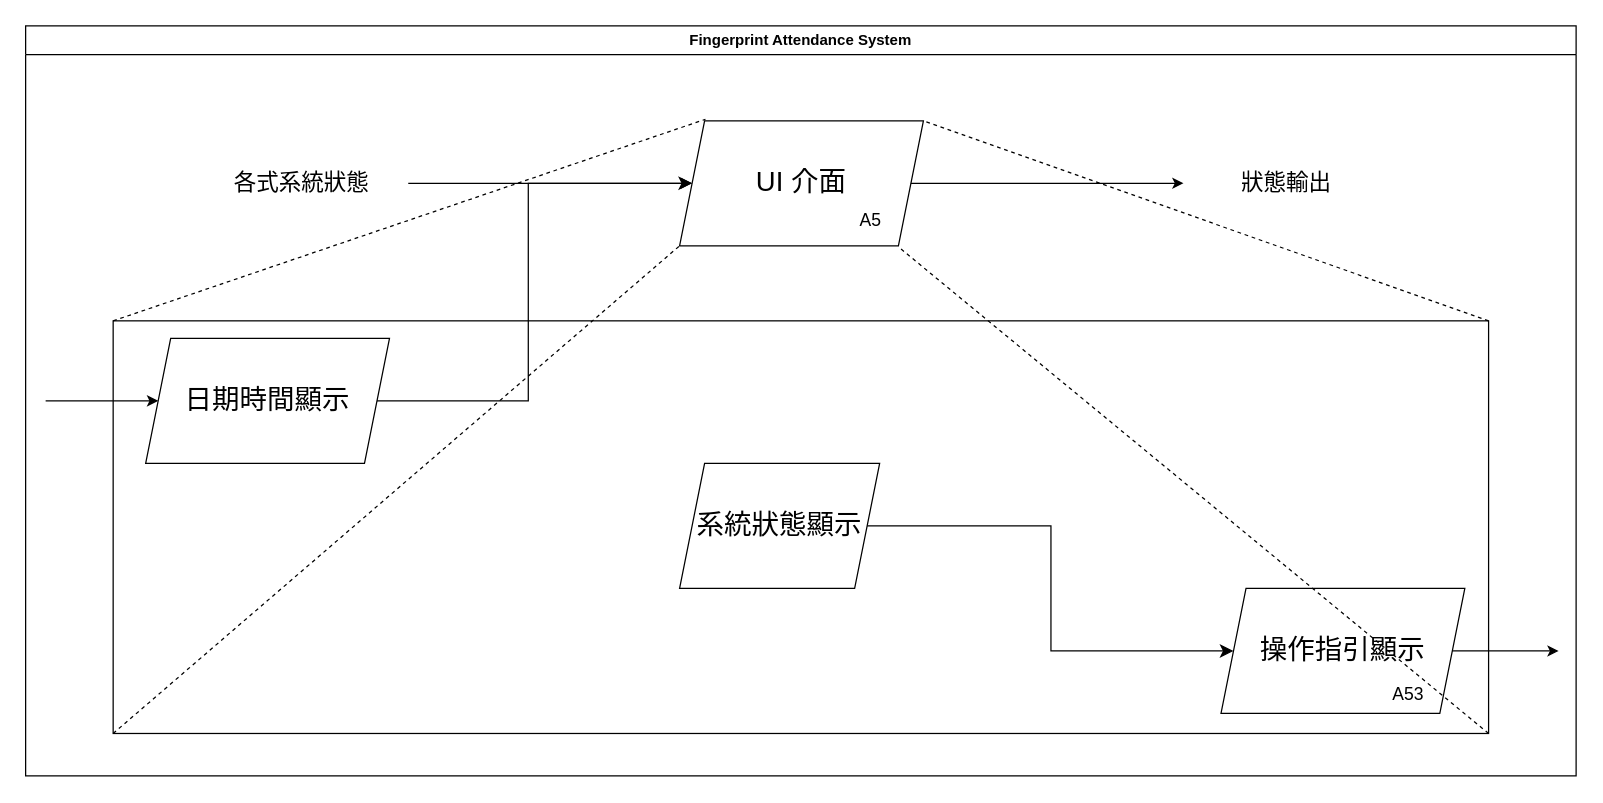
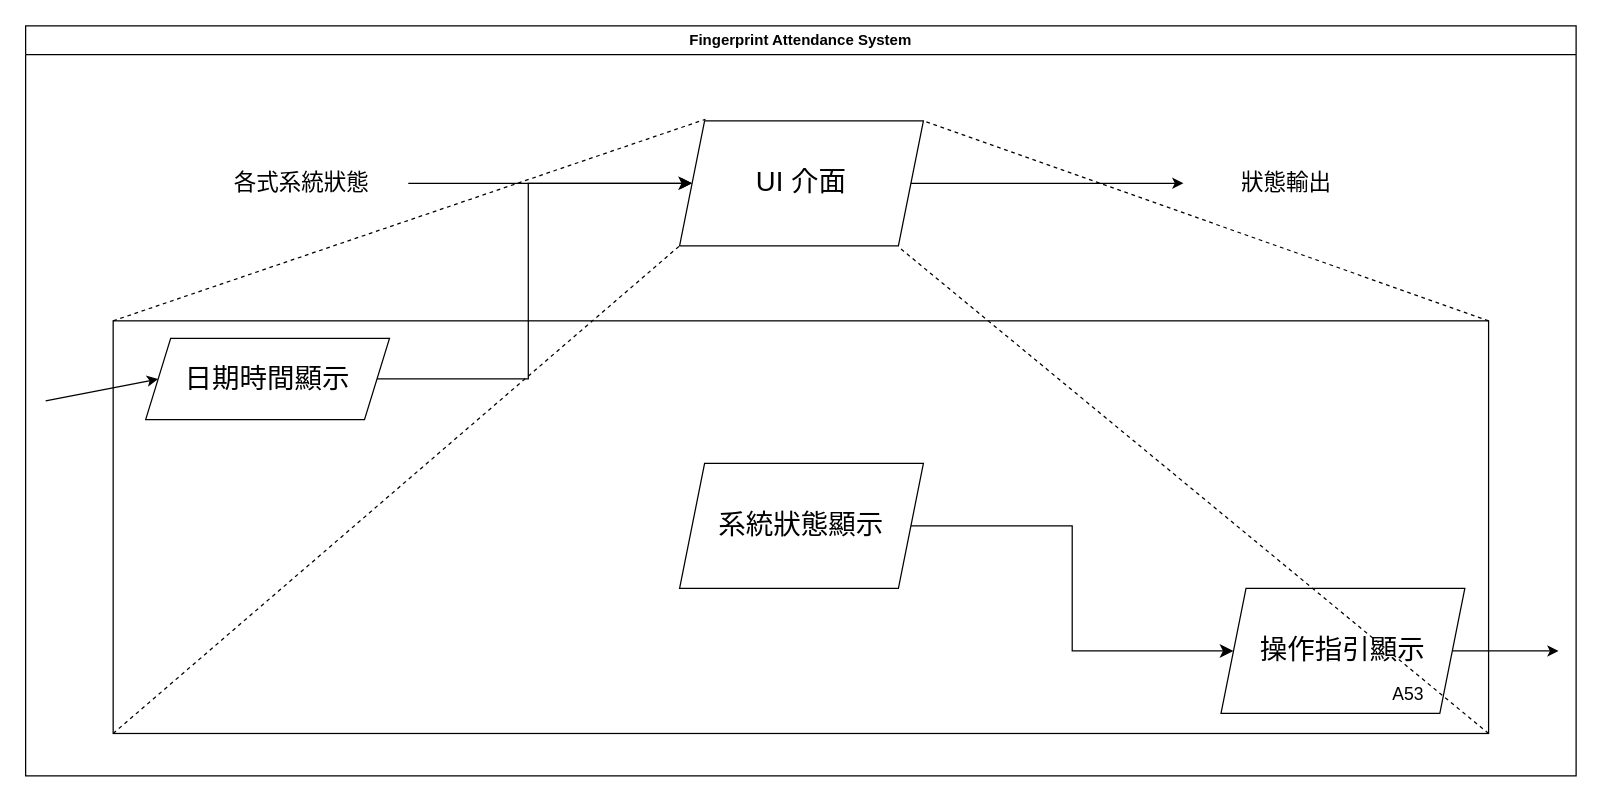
(871, 221) -> none
(268, 401) -> (268, 379)
(779, 526) -> (801, 526)
